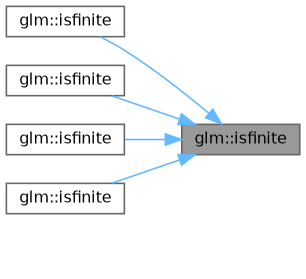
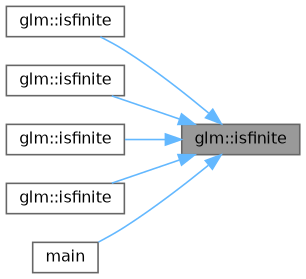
none -> (65, 258)
